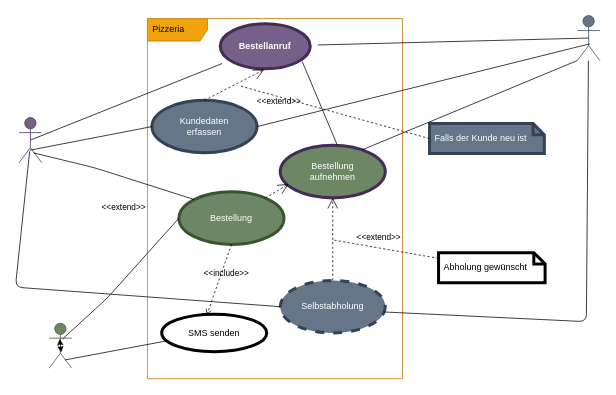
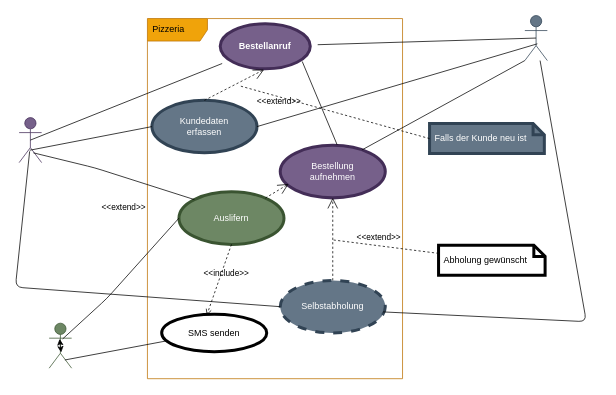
(588, 38) -> (536, 38)
(333, 171) -> (333, 171)
(231, 218) -> (231, 218)
(492, 267) -> (492, 260)
